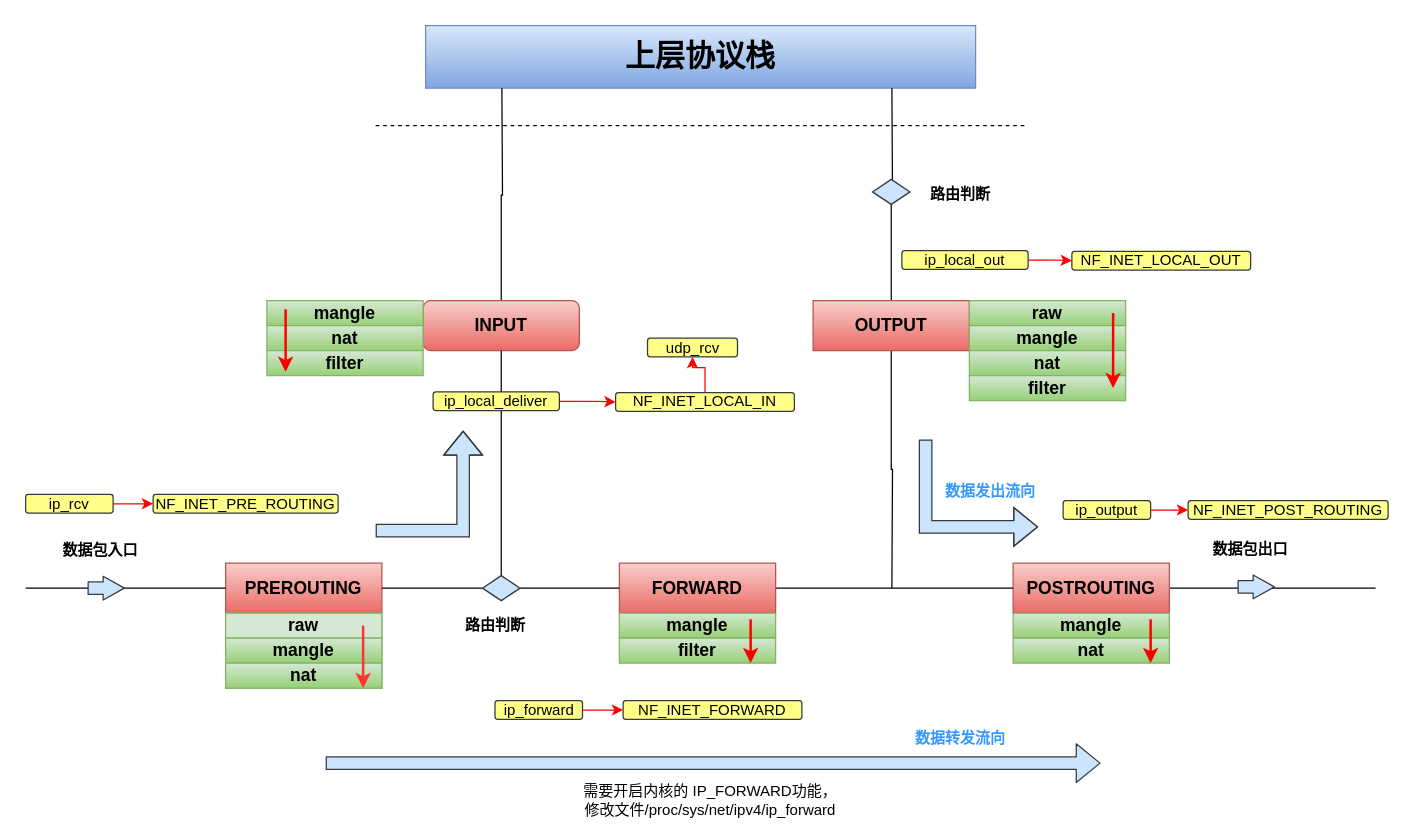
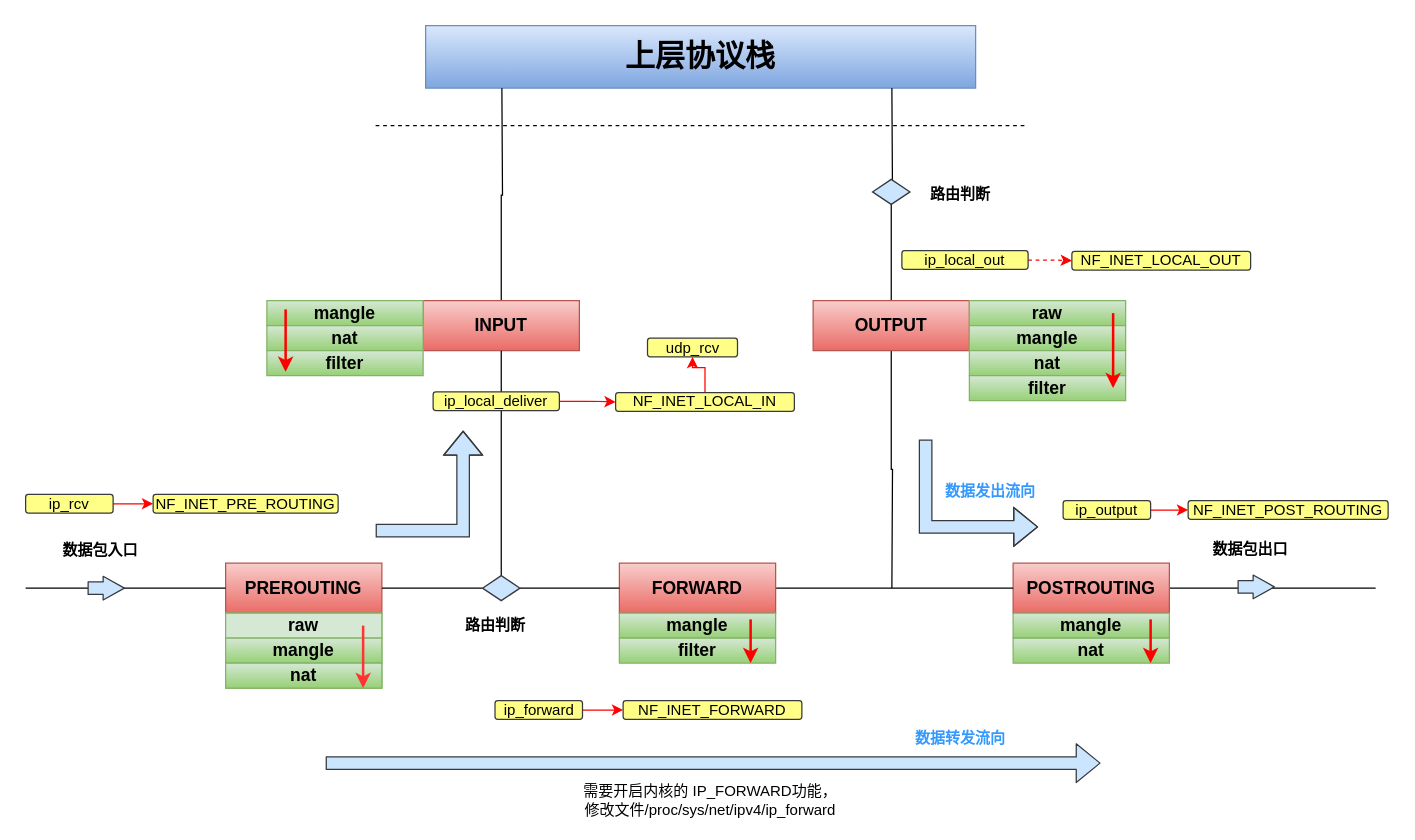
(1046, 260) -> (1046, 260)
(501, 326) -> (501, 326)
